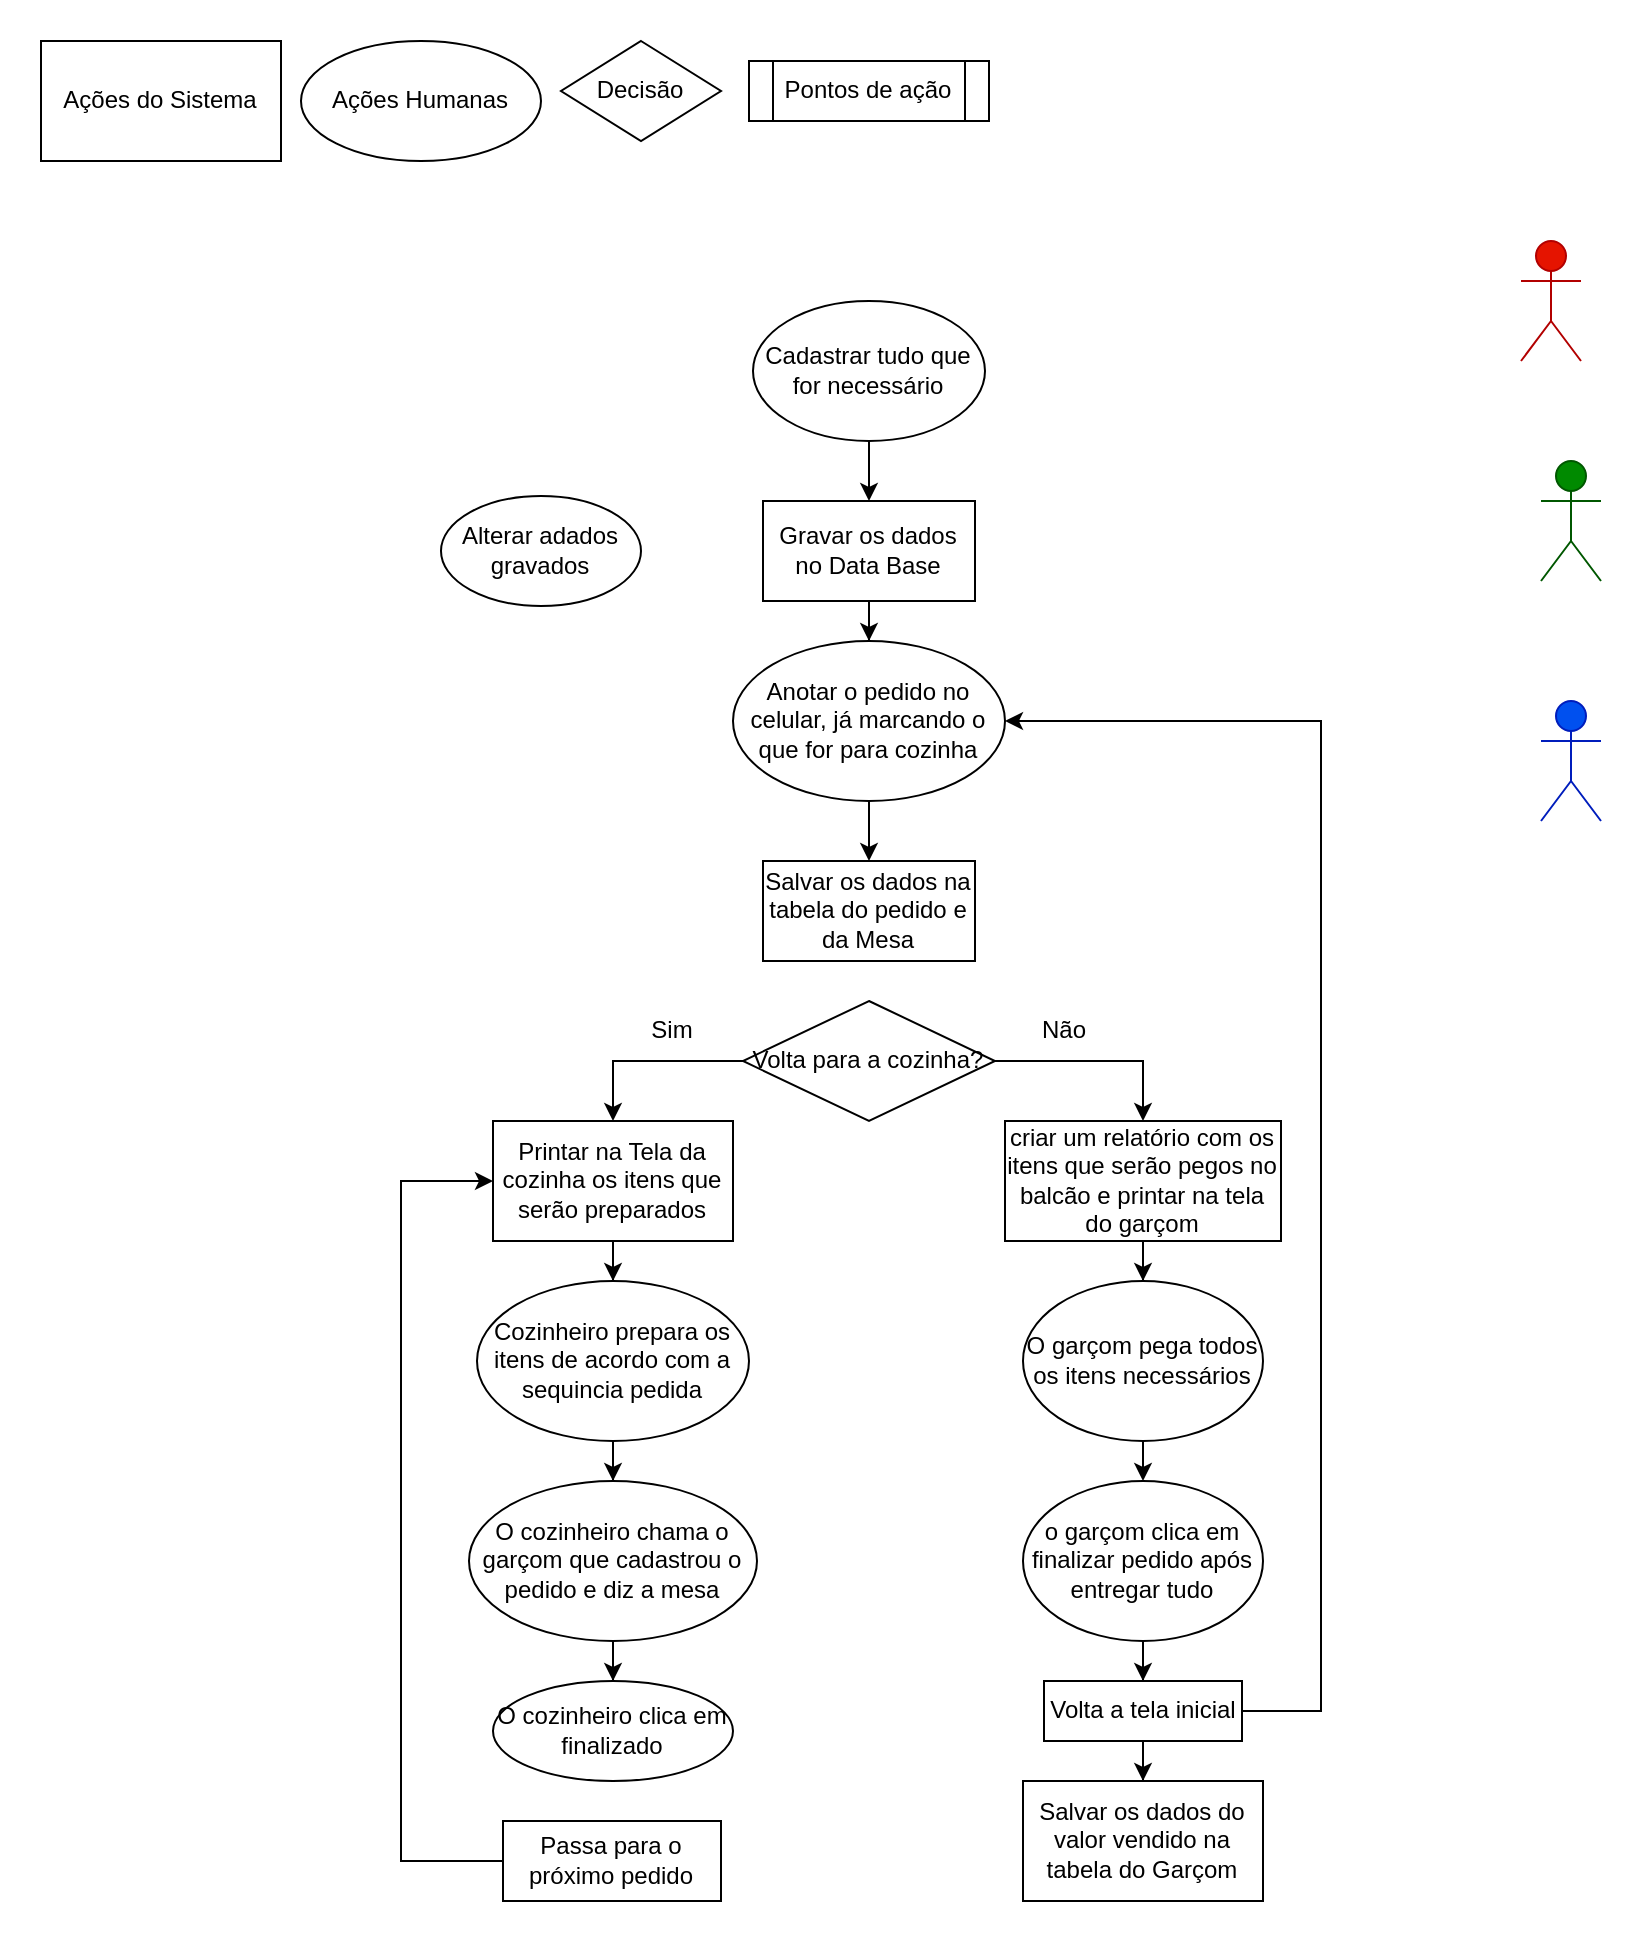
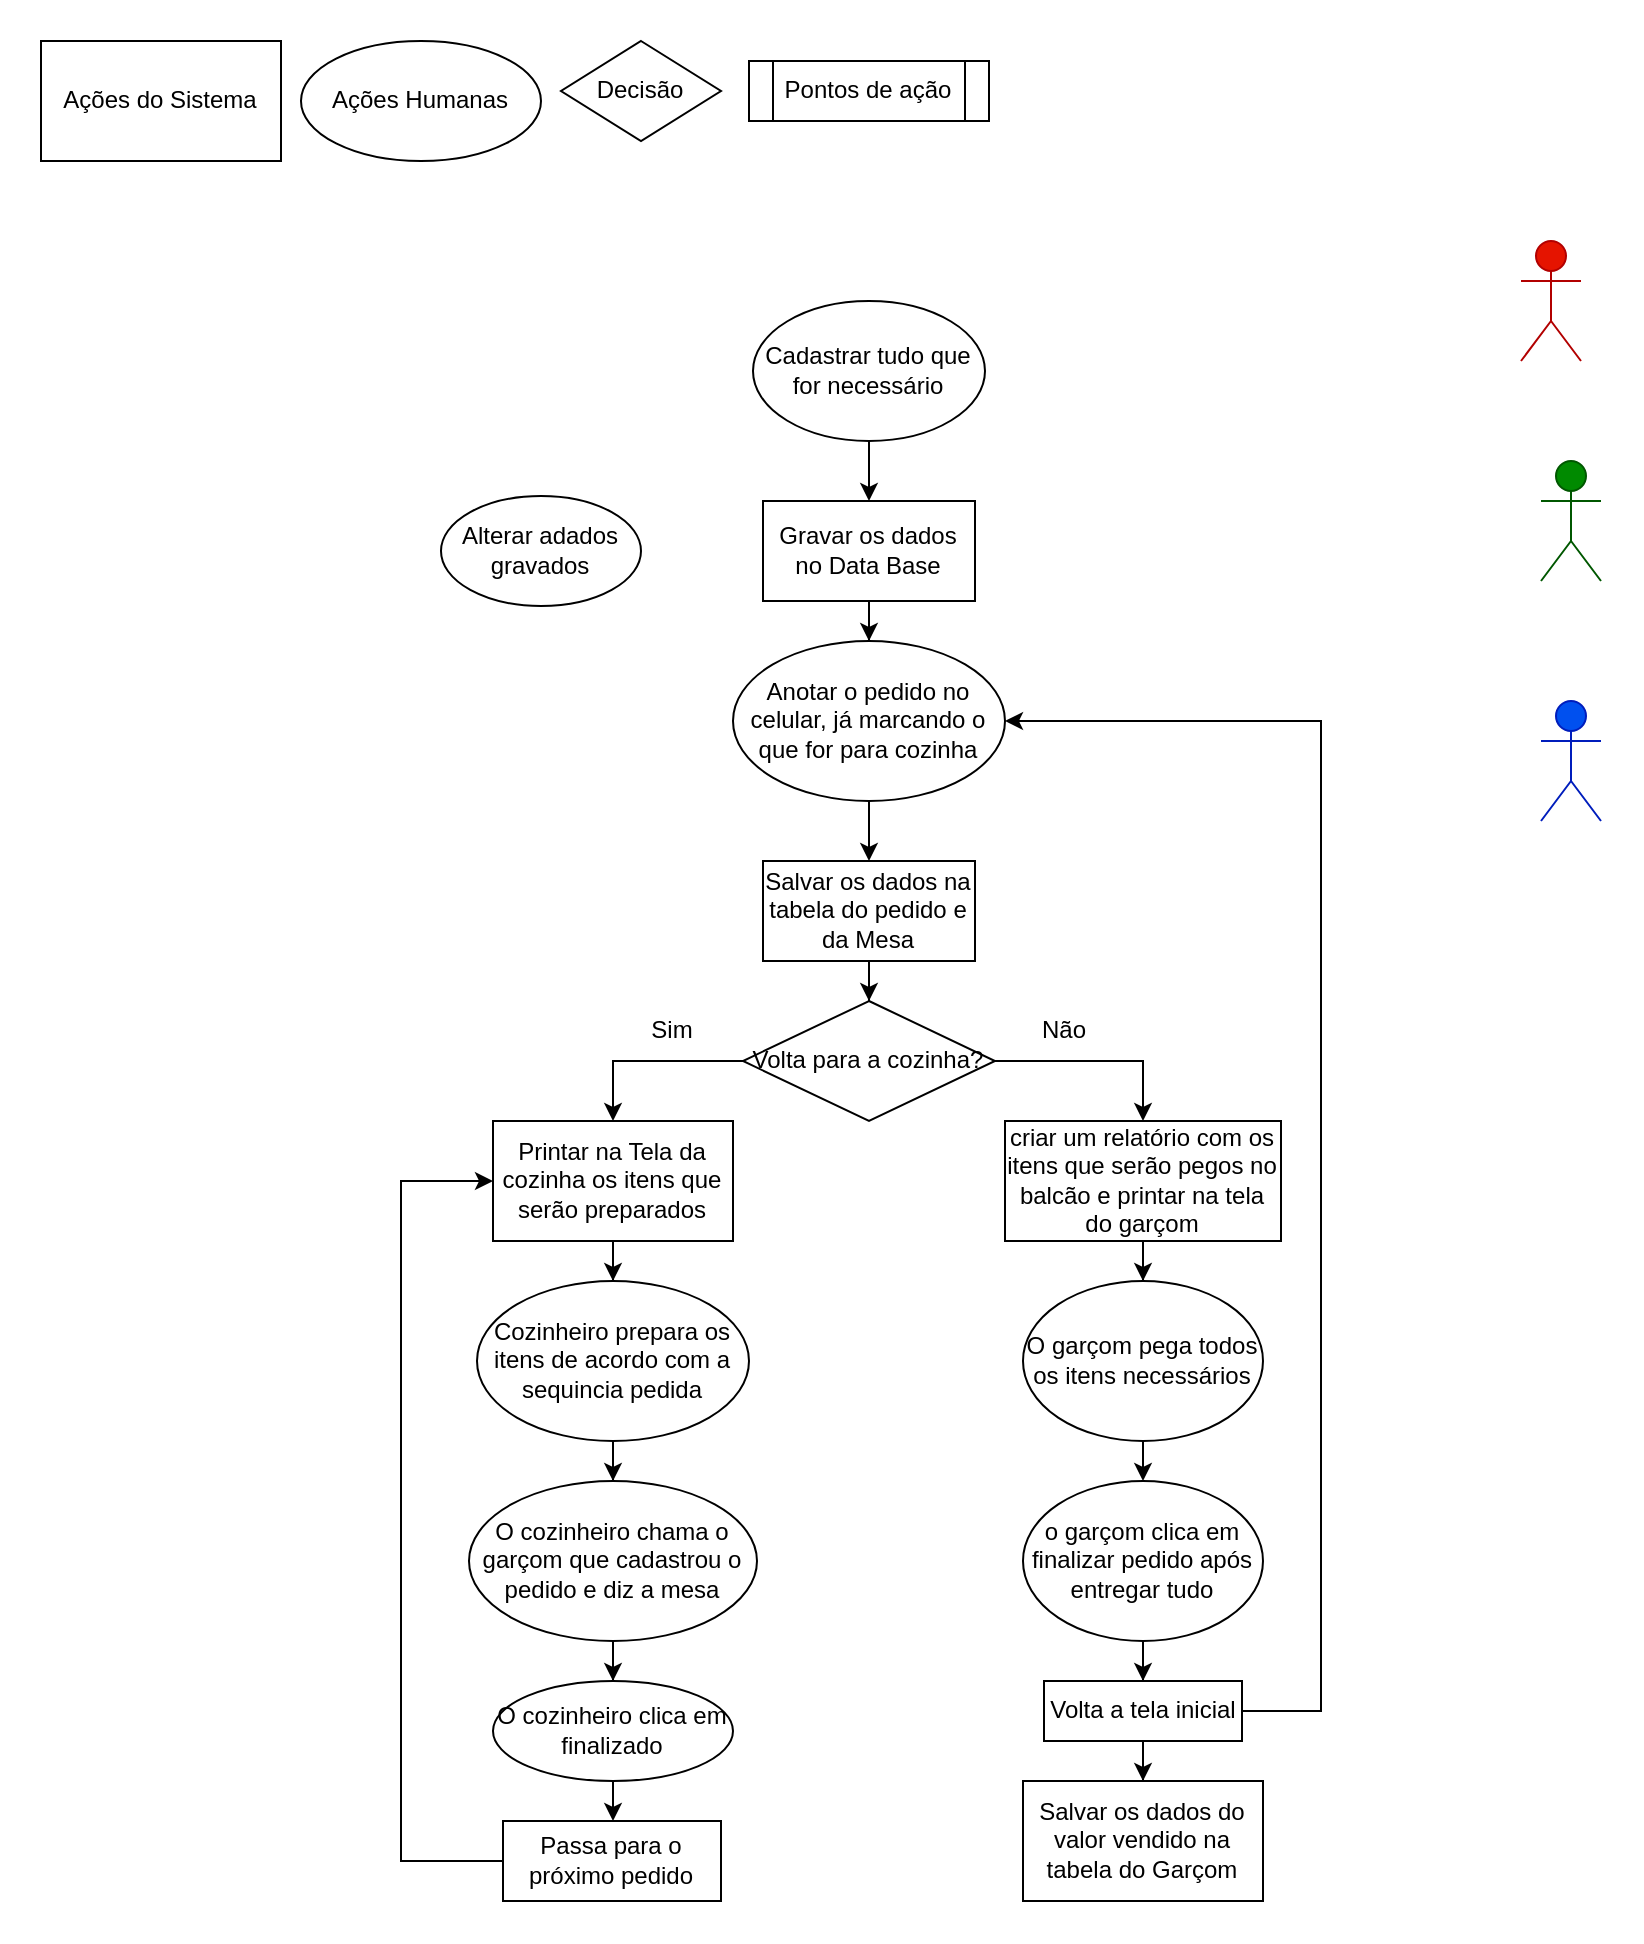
none -> (869, 988)
none -> (613, 1794)
